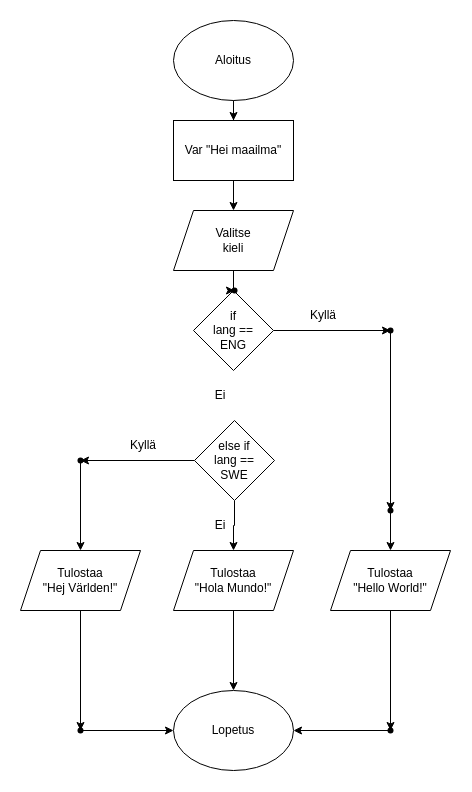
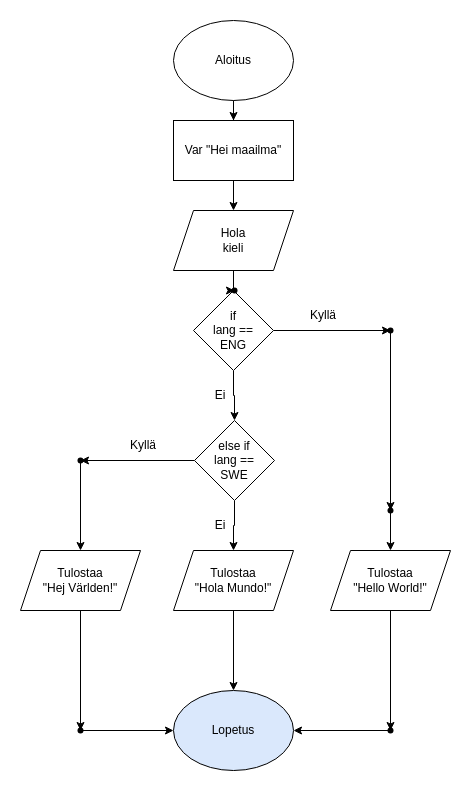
(234, 241) -> (234, 241)
none -> (234, 393)
(234, 731) -> (234, 731)
